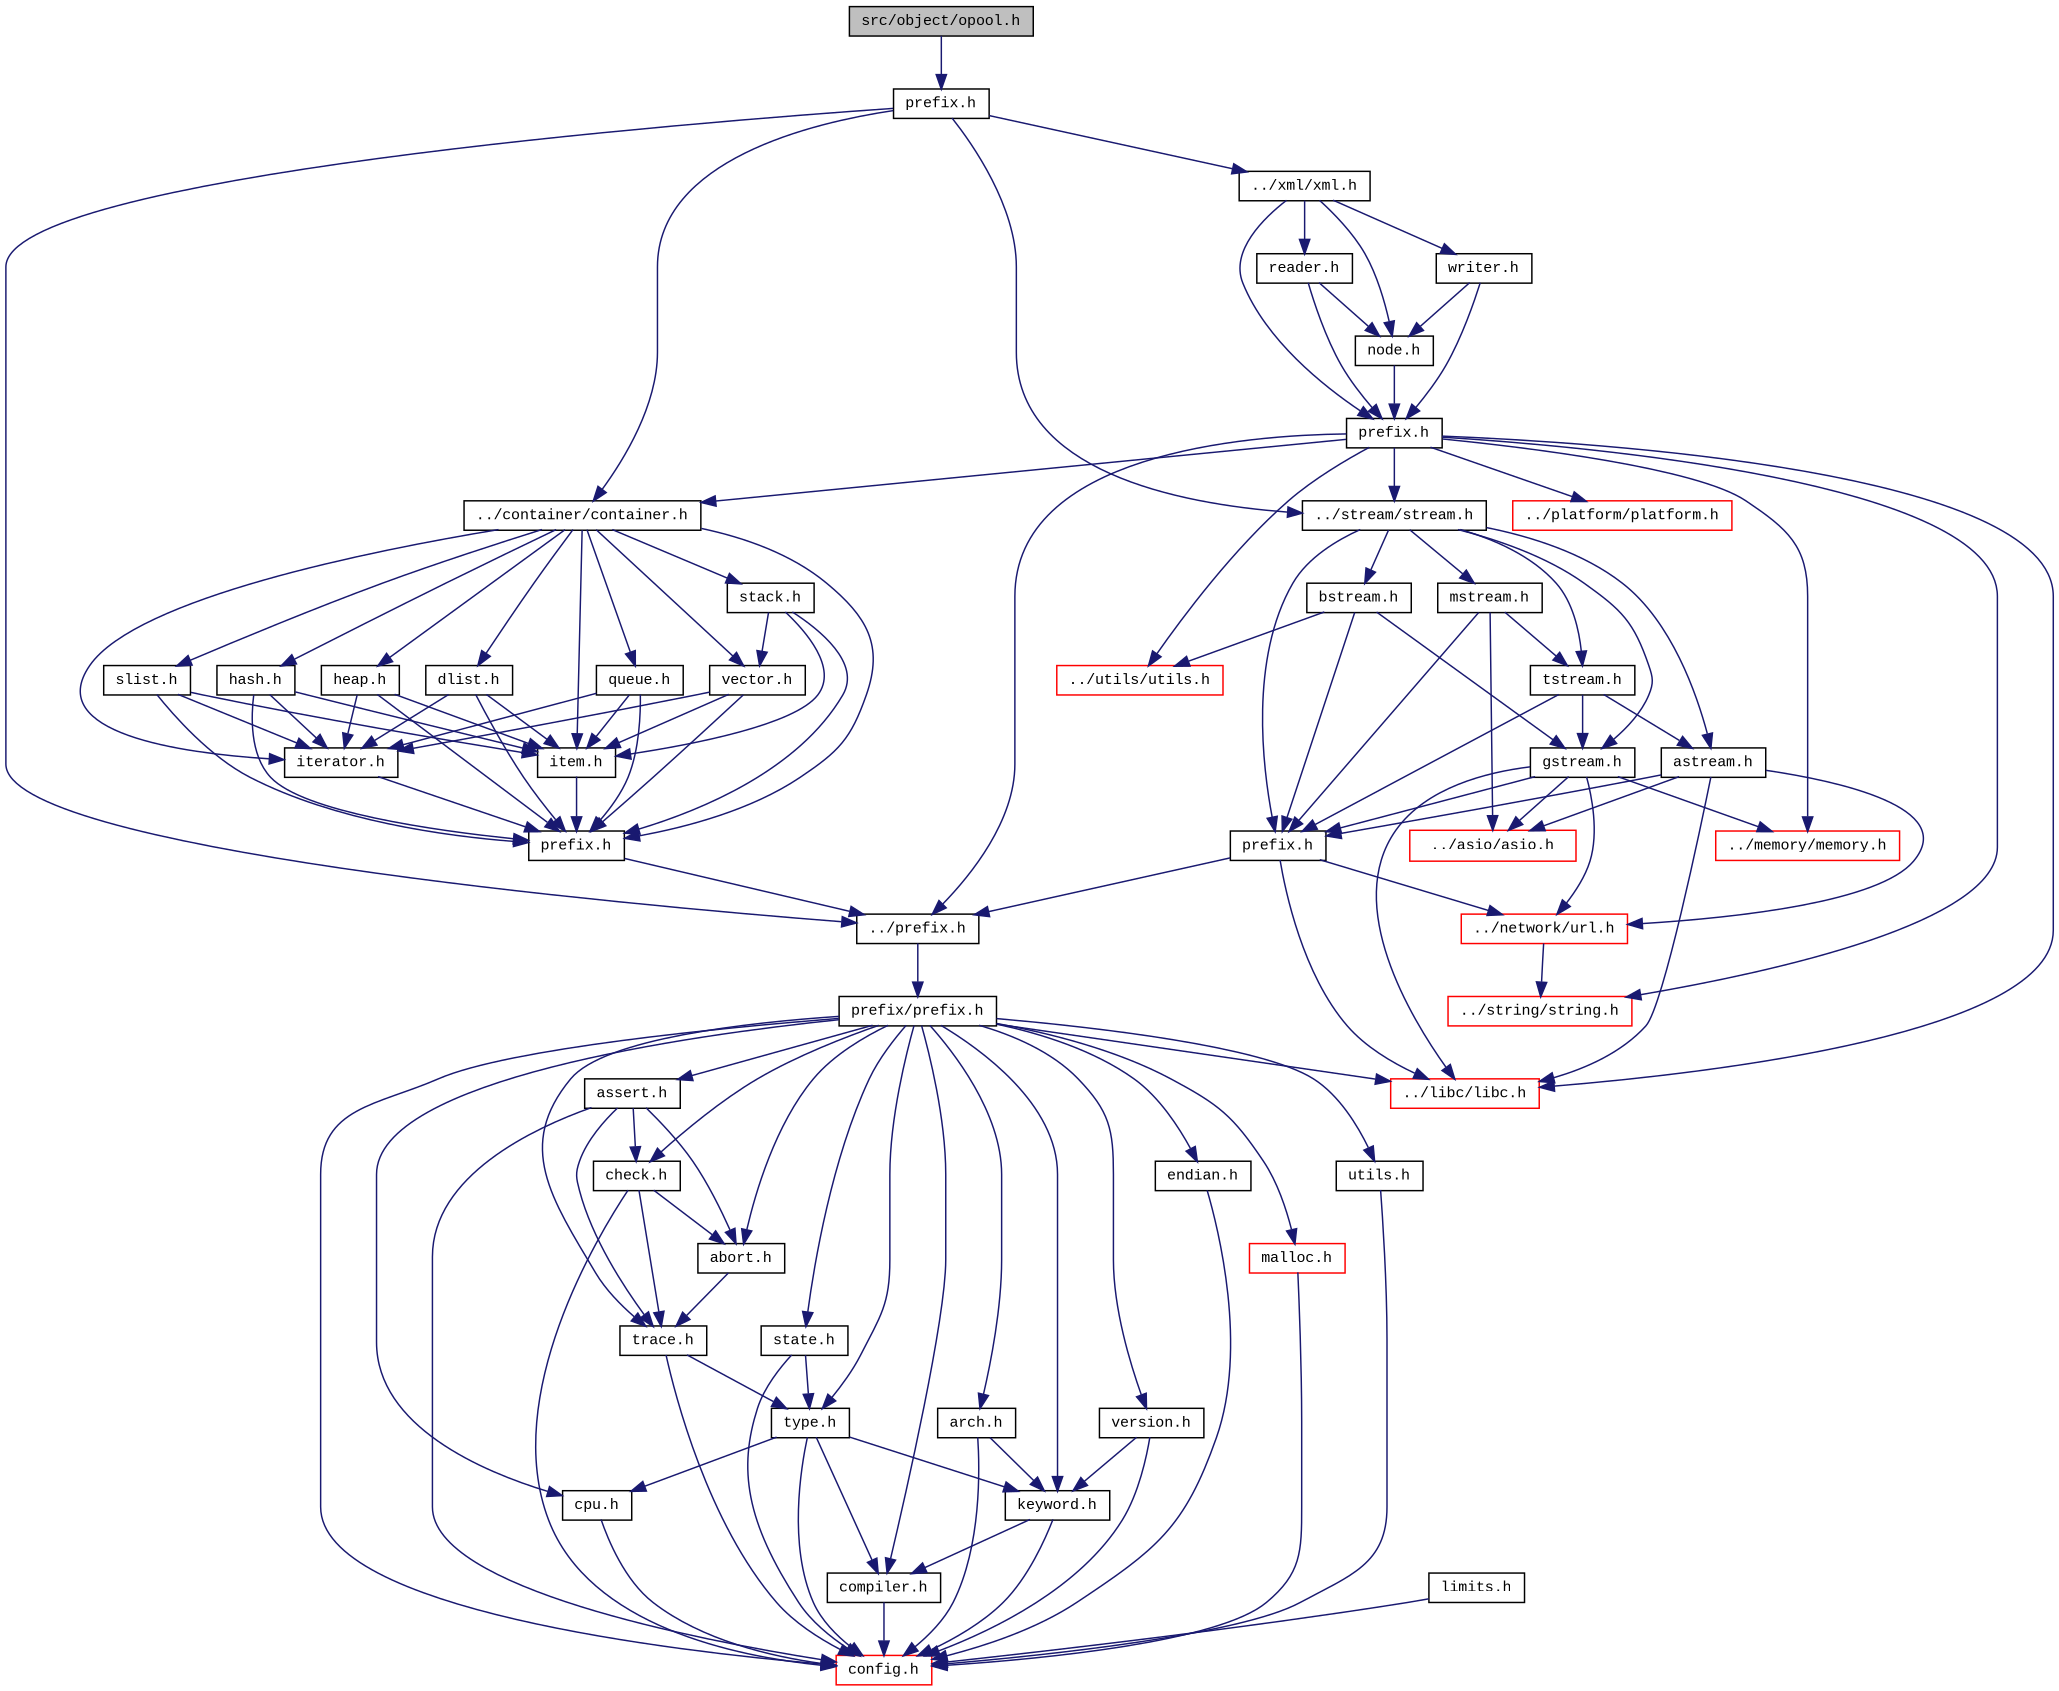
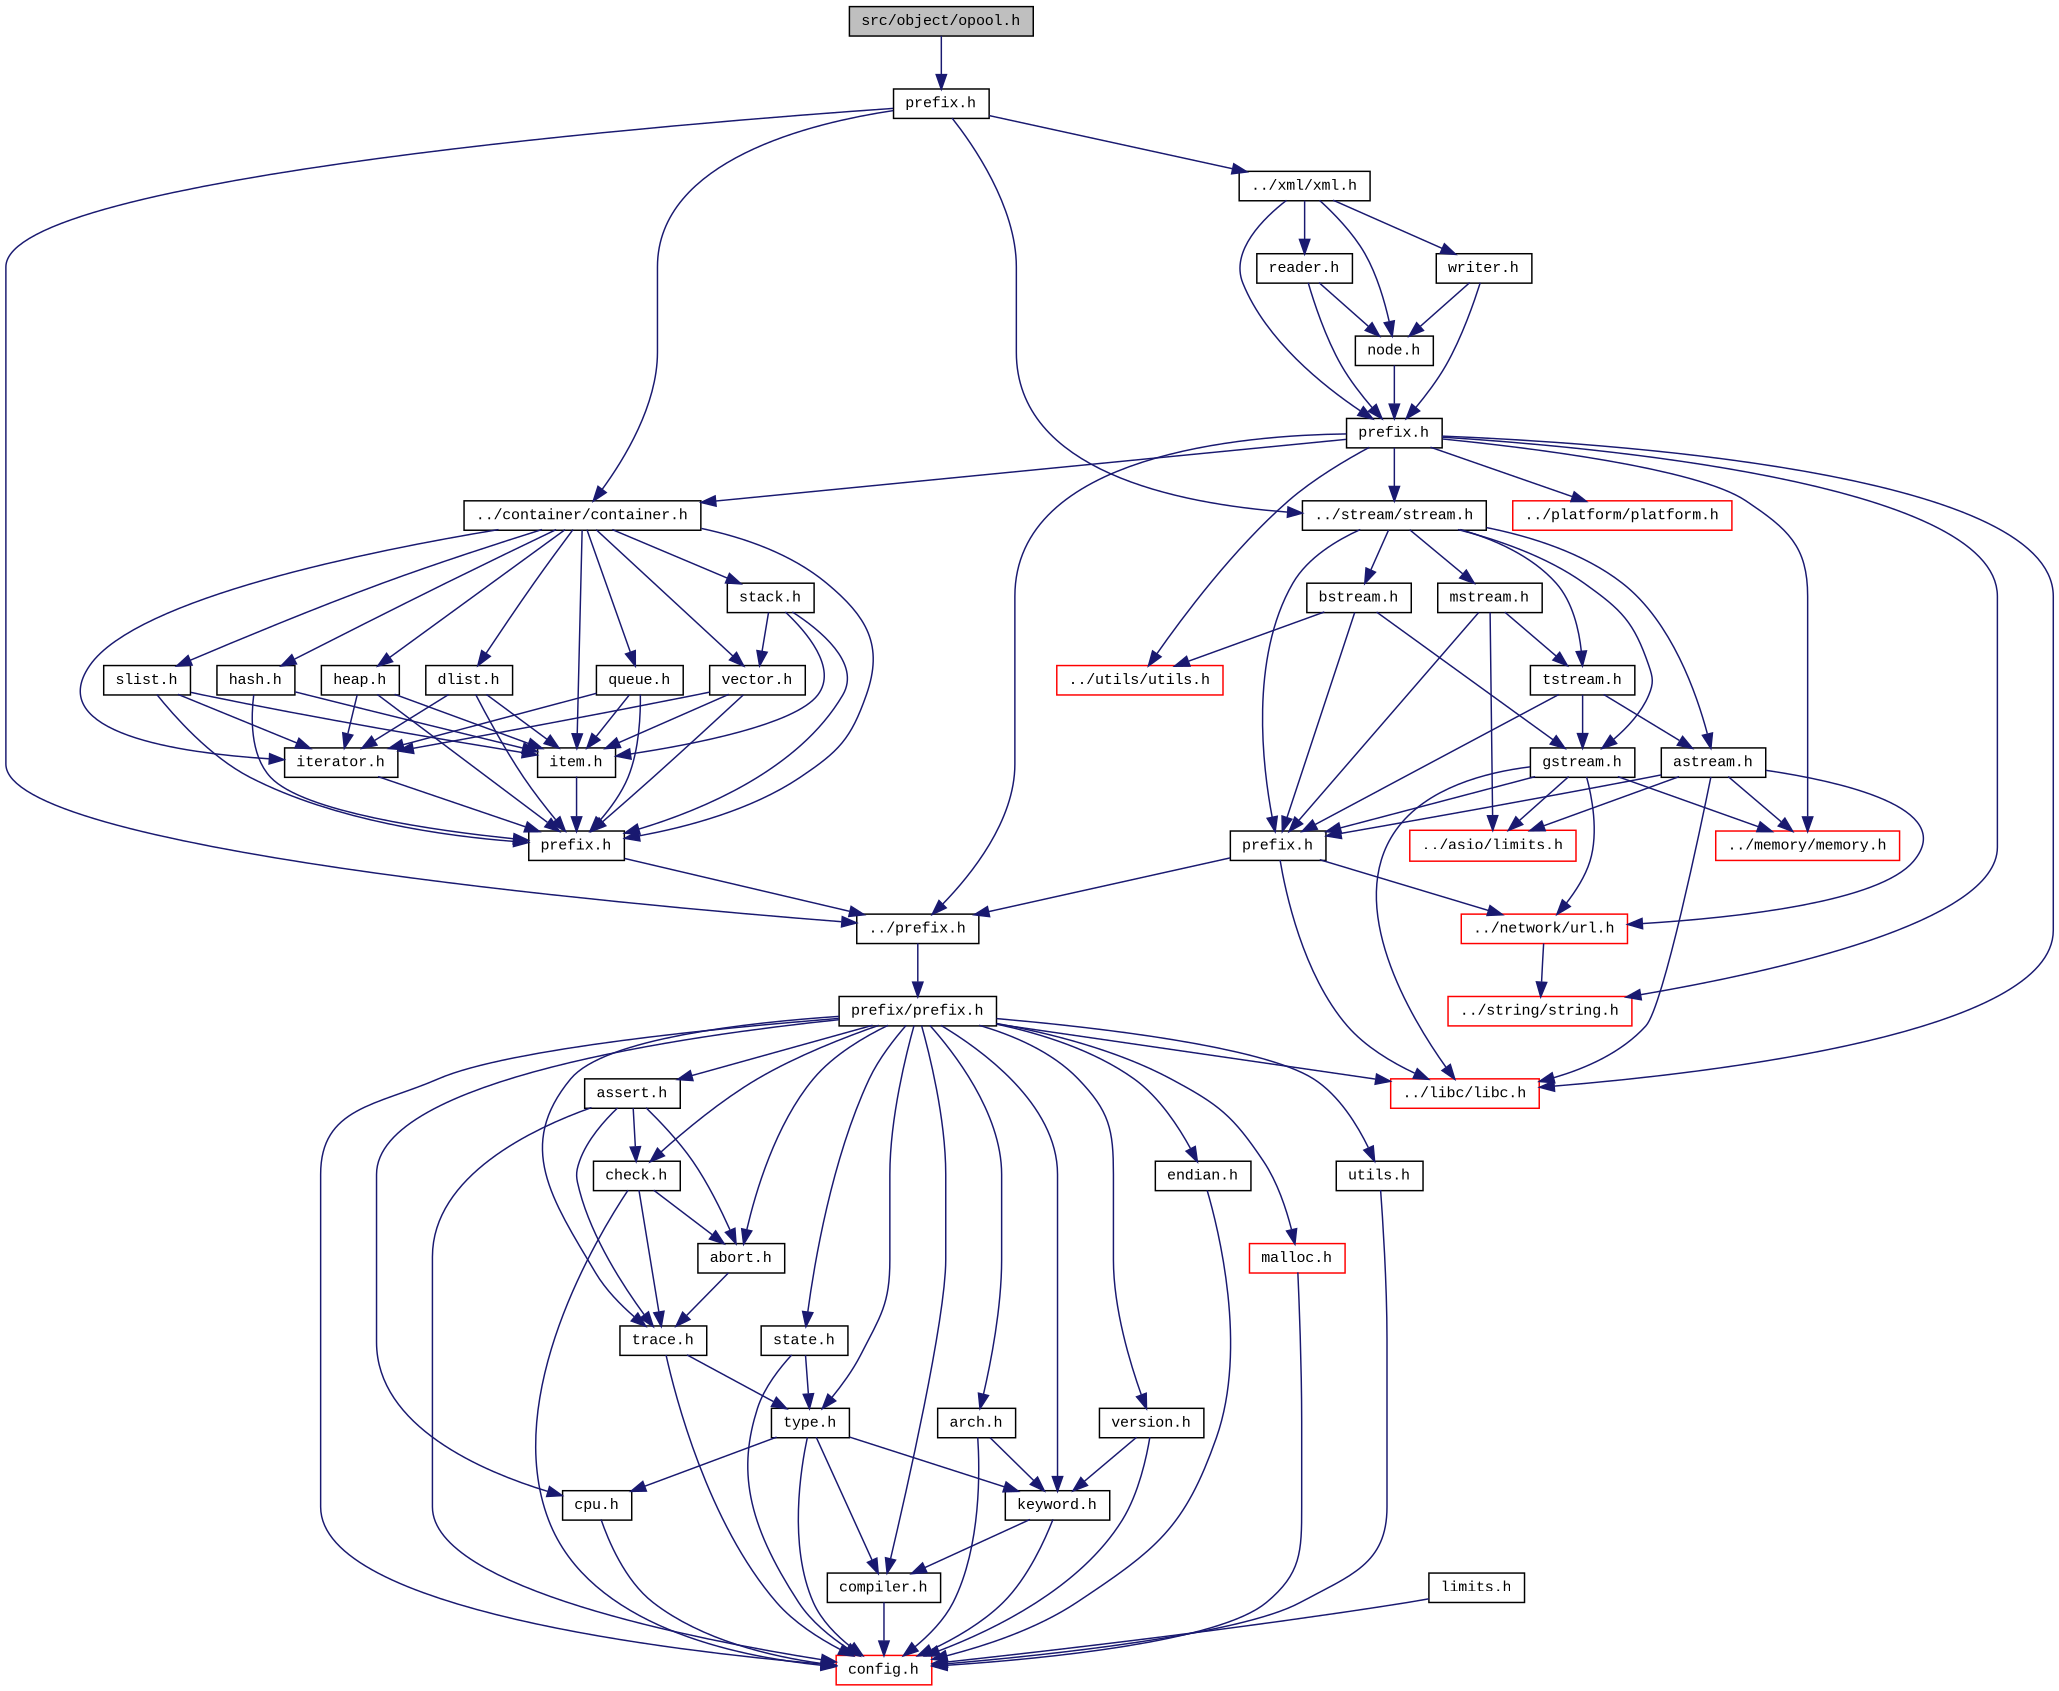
(301, 724) -> none
none -> (1755, 799)
(1493, 846) -> (1493, 846)
